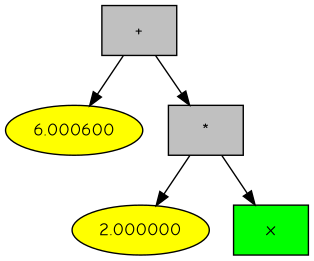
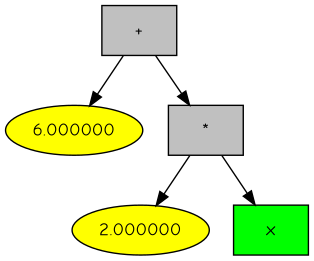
(74, 130) -> (74, 130)
